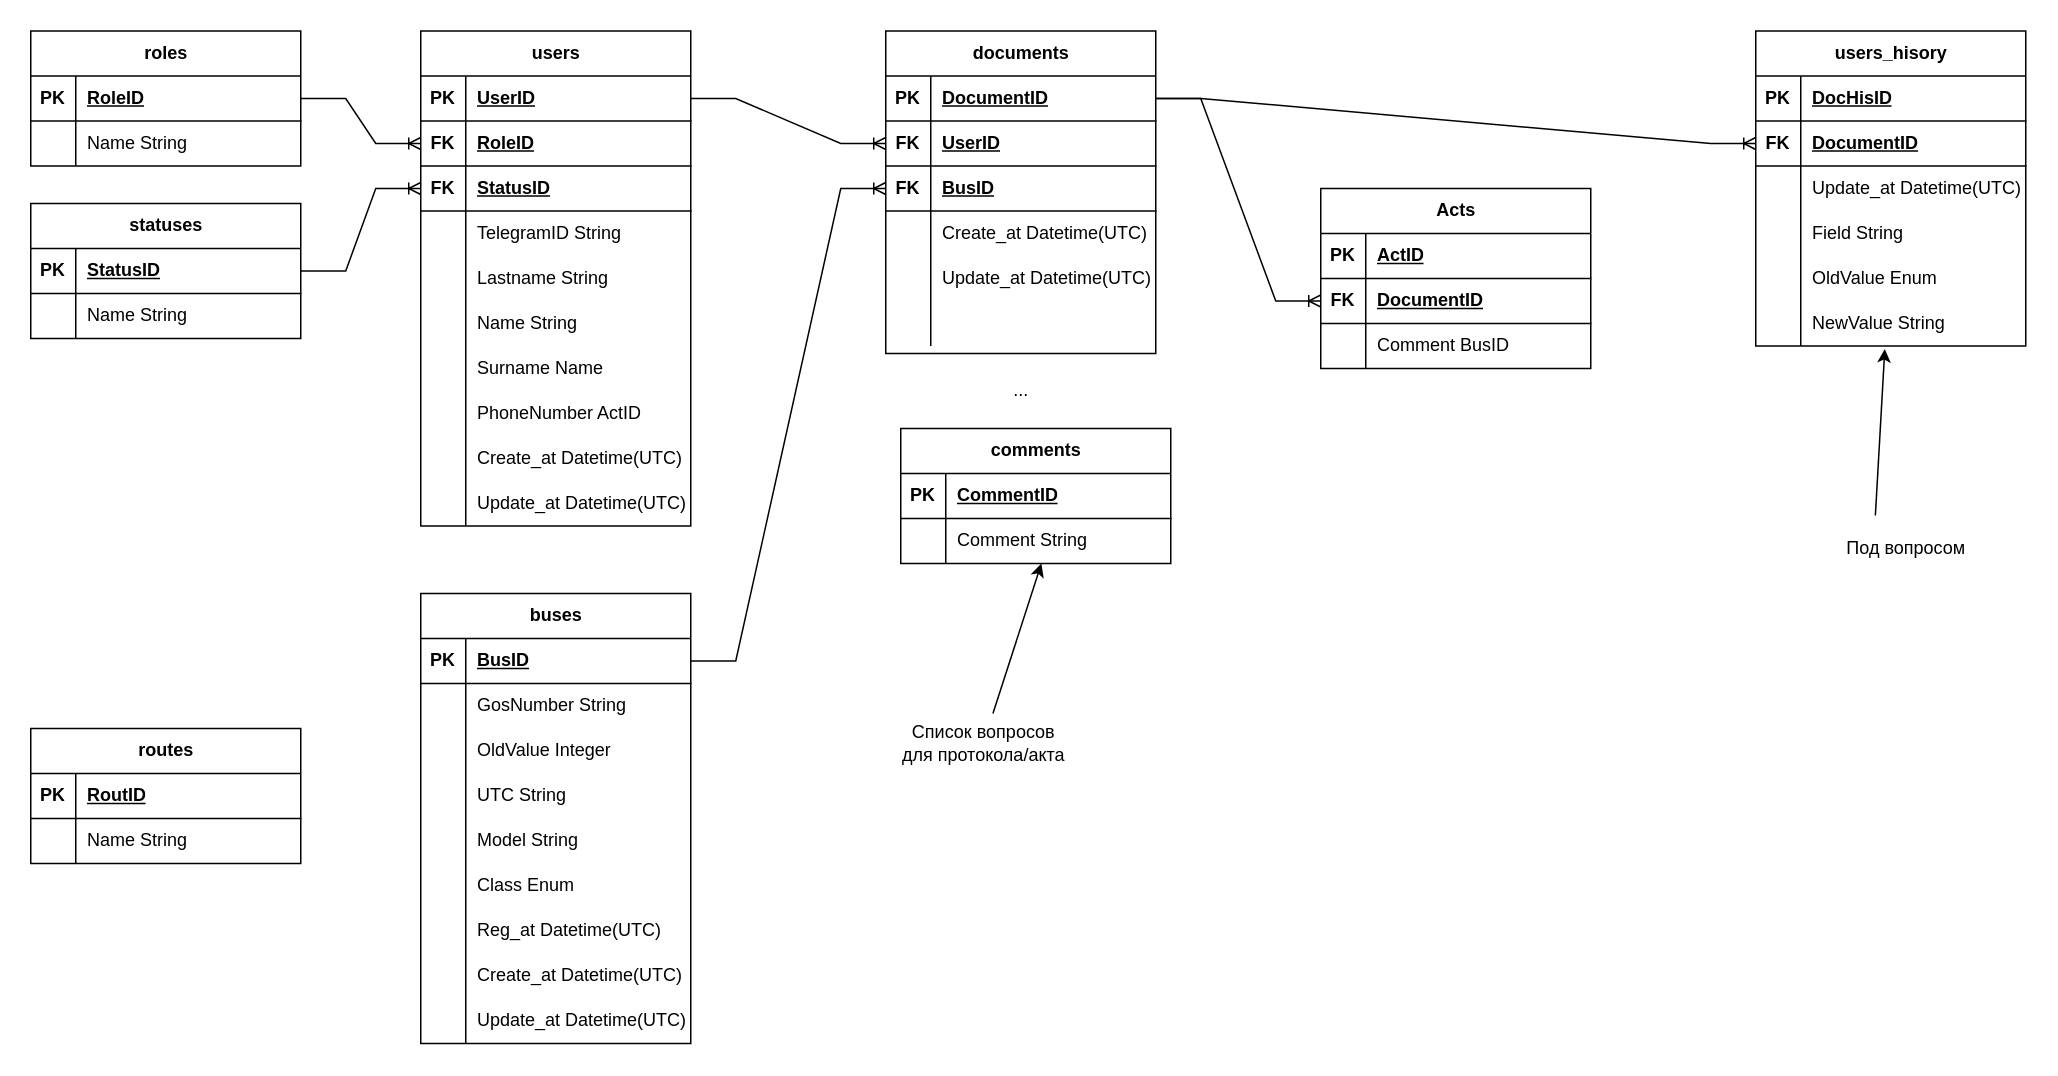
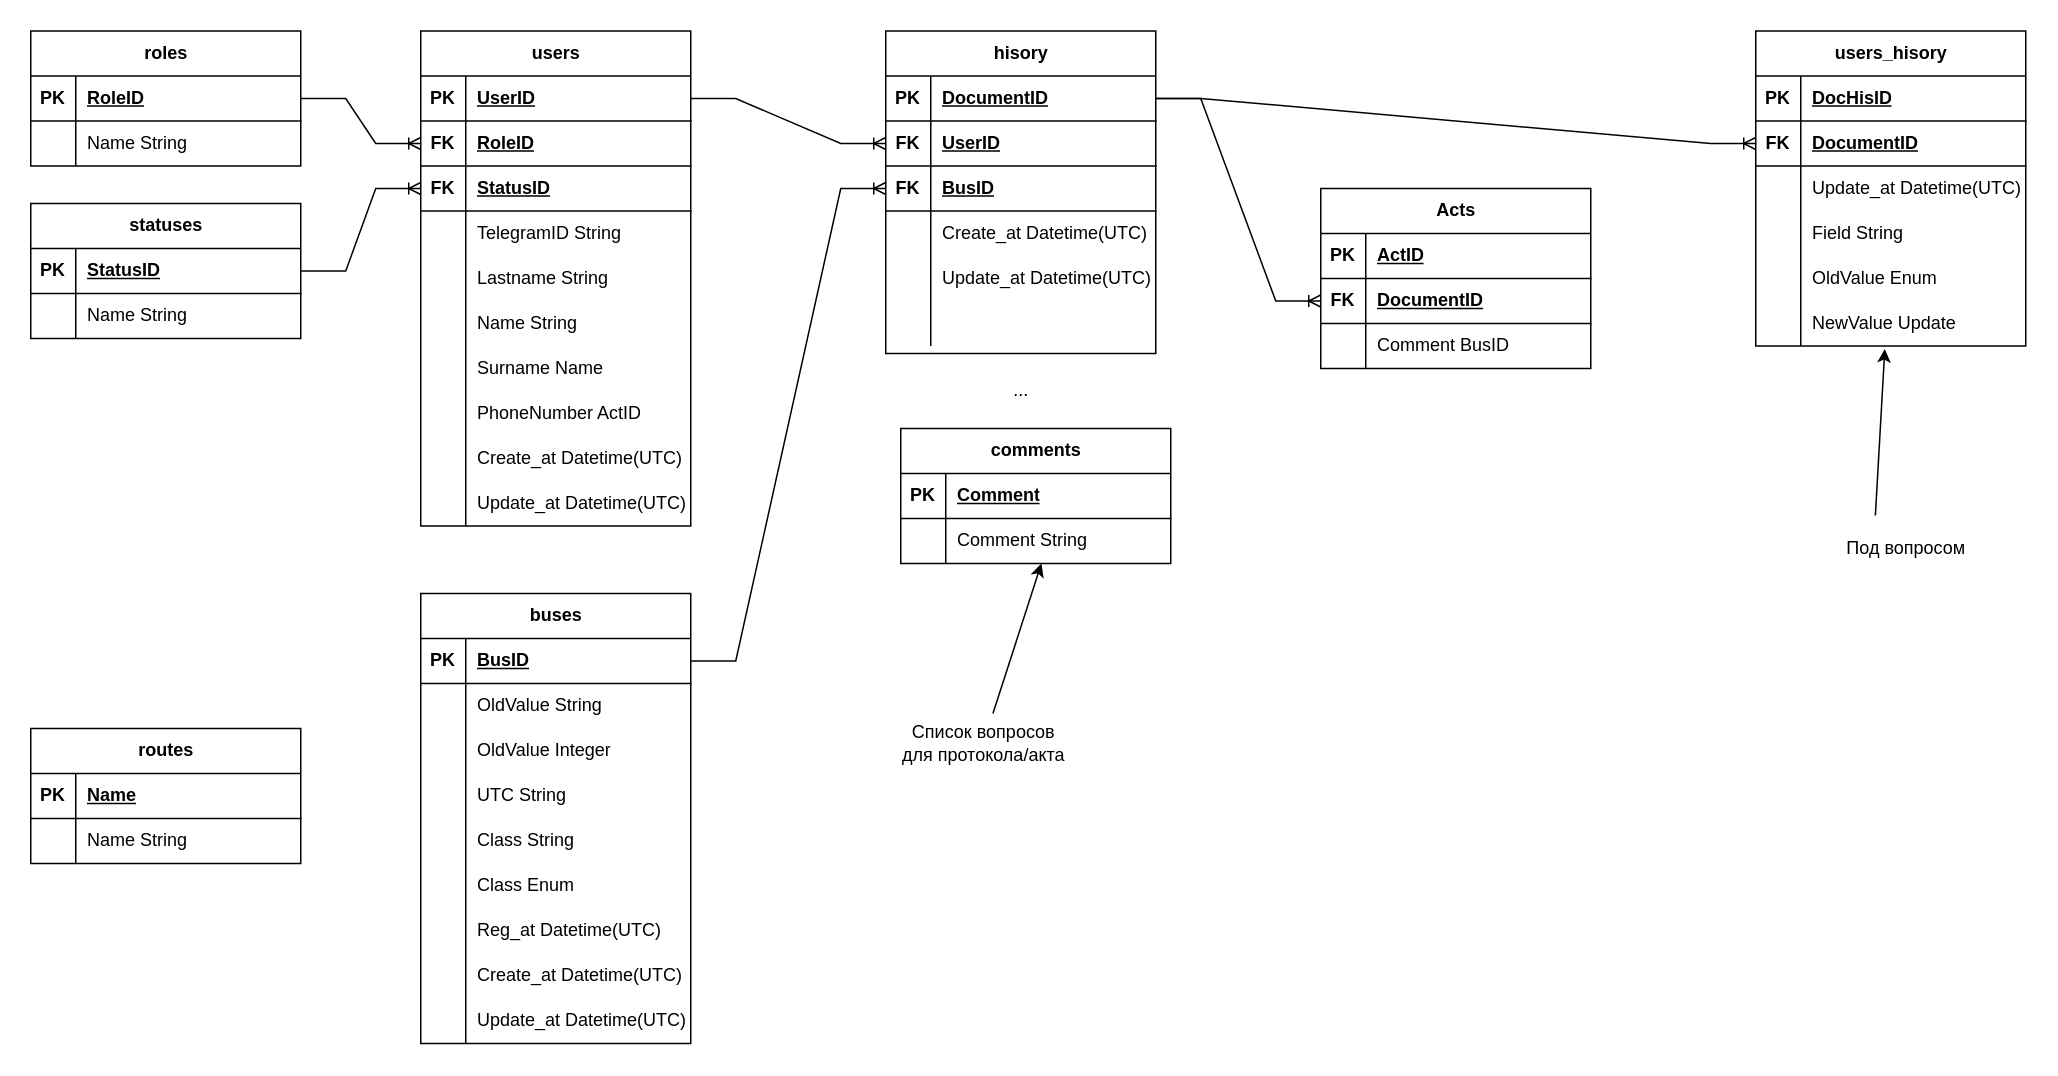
(1022, 53) -> (1022, 53)
(1881, 323) -> (1884, 323)
(1003, 496) -> (993, 496)
(554, 706) -> (544, 706)
(118, 796) -> (108, 796)
(531, 841) -> (531, 841)
